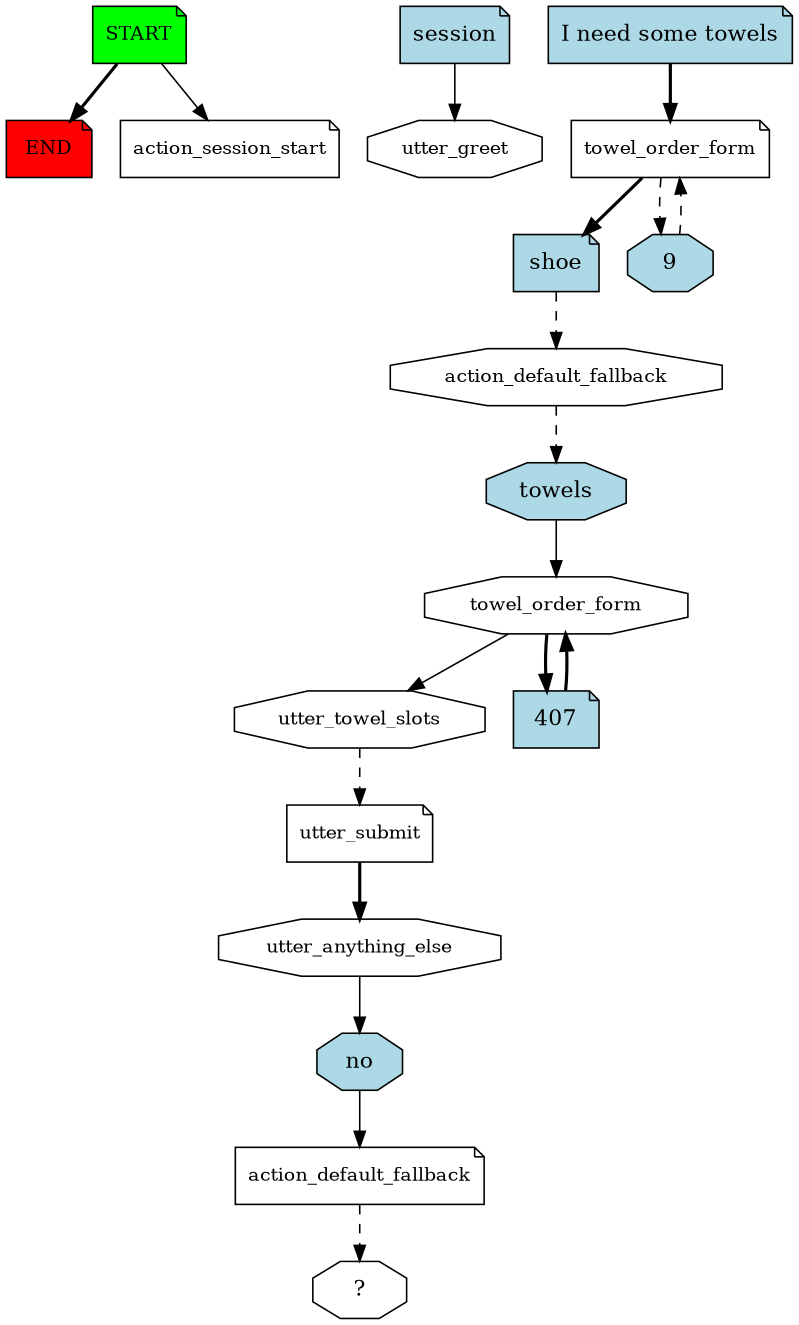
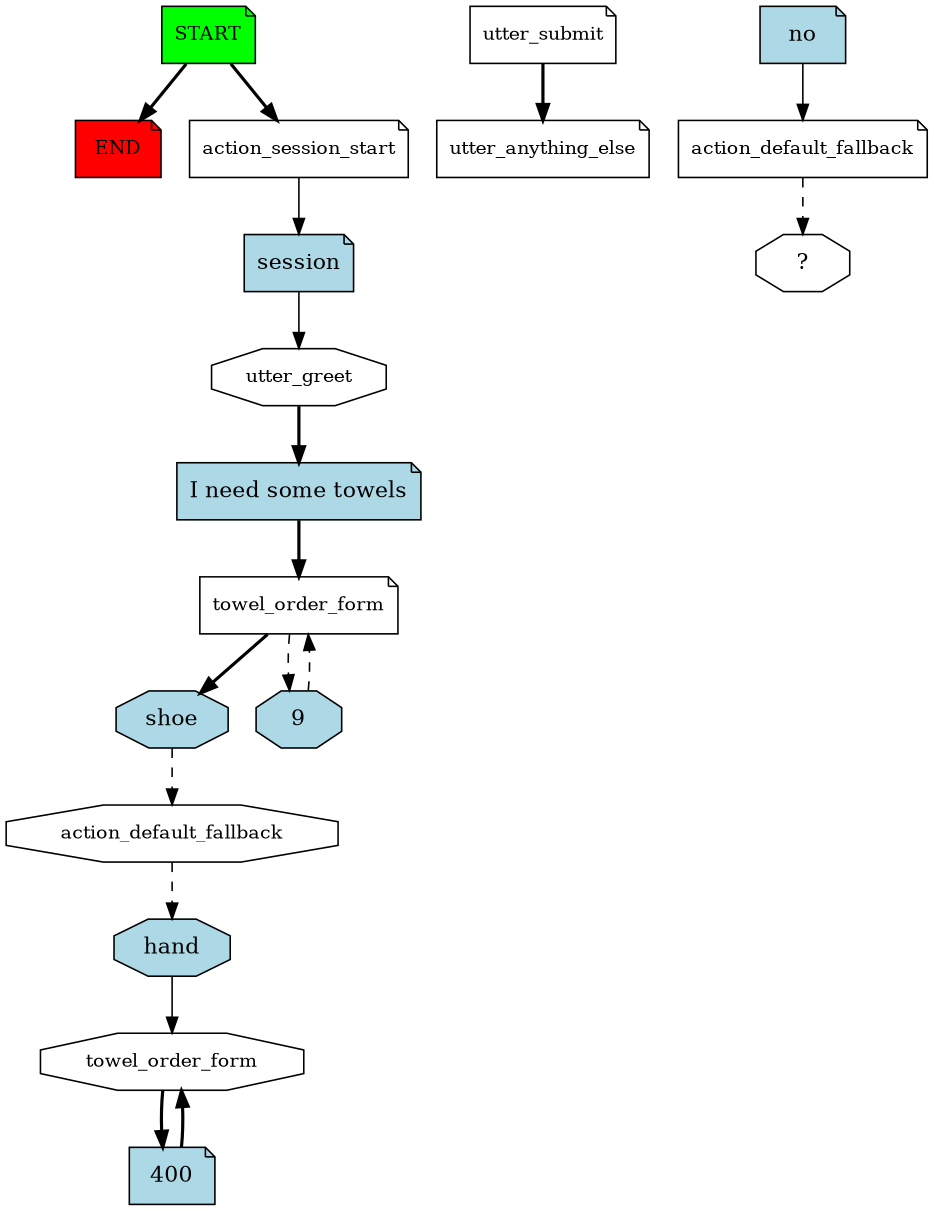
(180, 86) -> (249, 86)
none -> (299, 198)
(556, 263) -> (172, 719)
none -> (299, 426)
(556, 491) -> (172, 948)
(360, 719) -> none
(556, 719) -> (172, 1176)
(360, 948) -> (543, 149)
(360, 997) -> none
(360, 1062) -> (803, 35)
